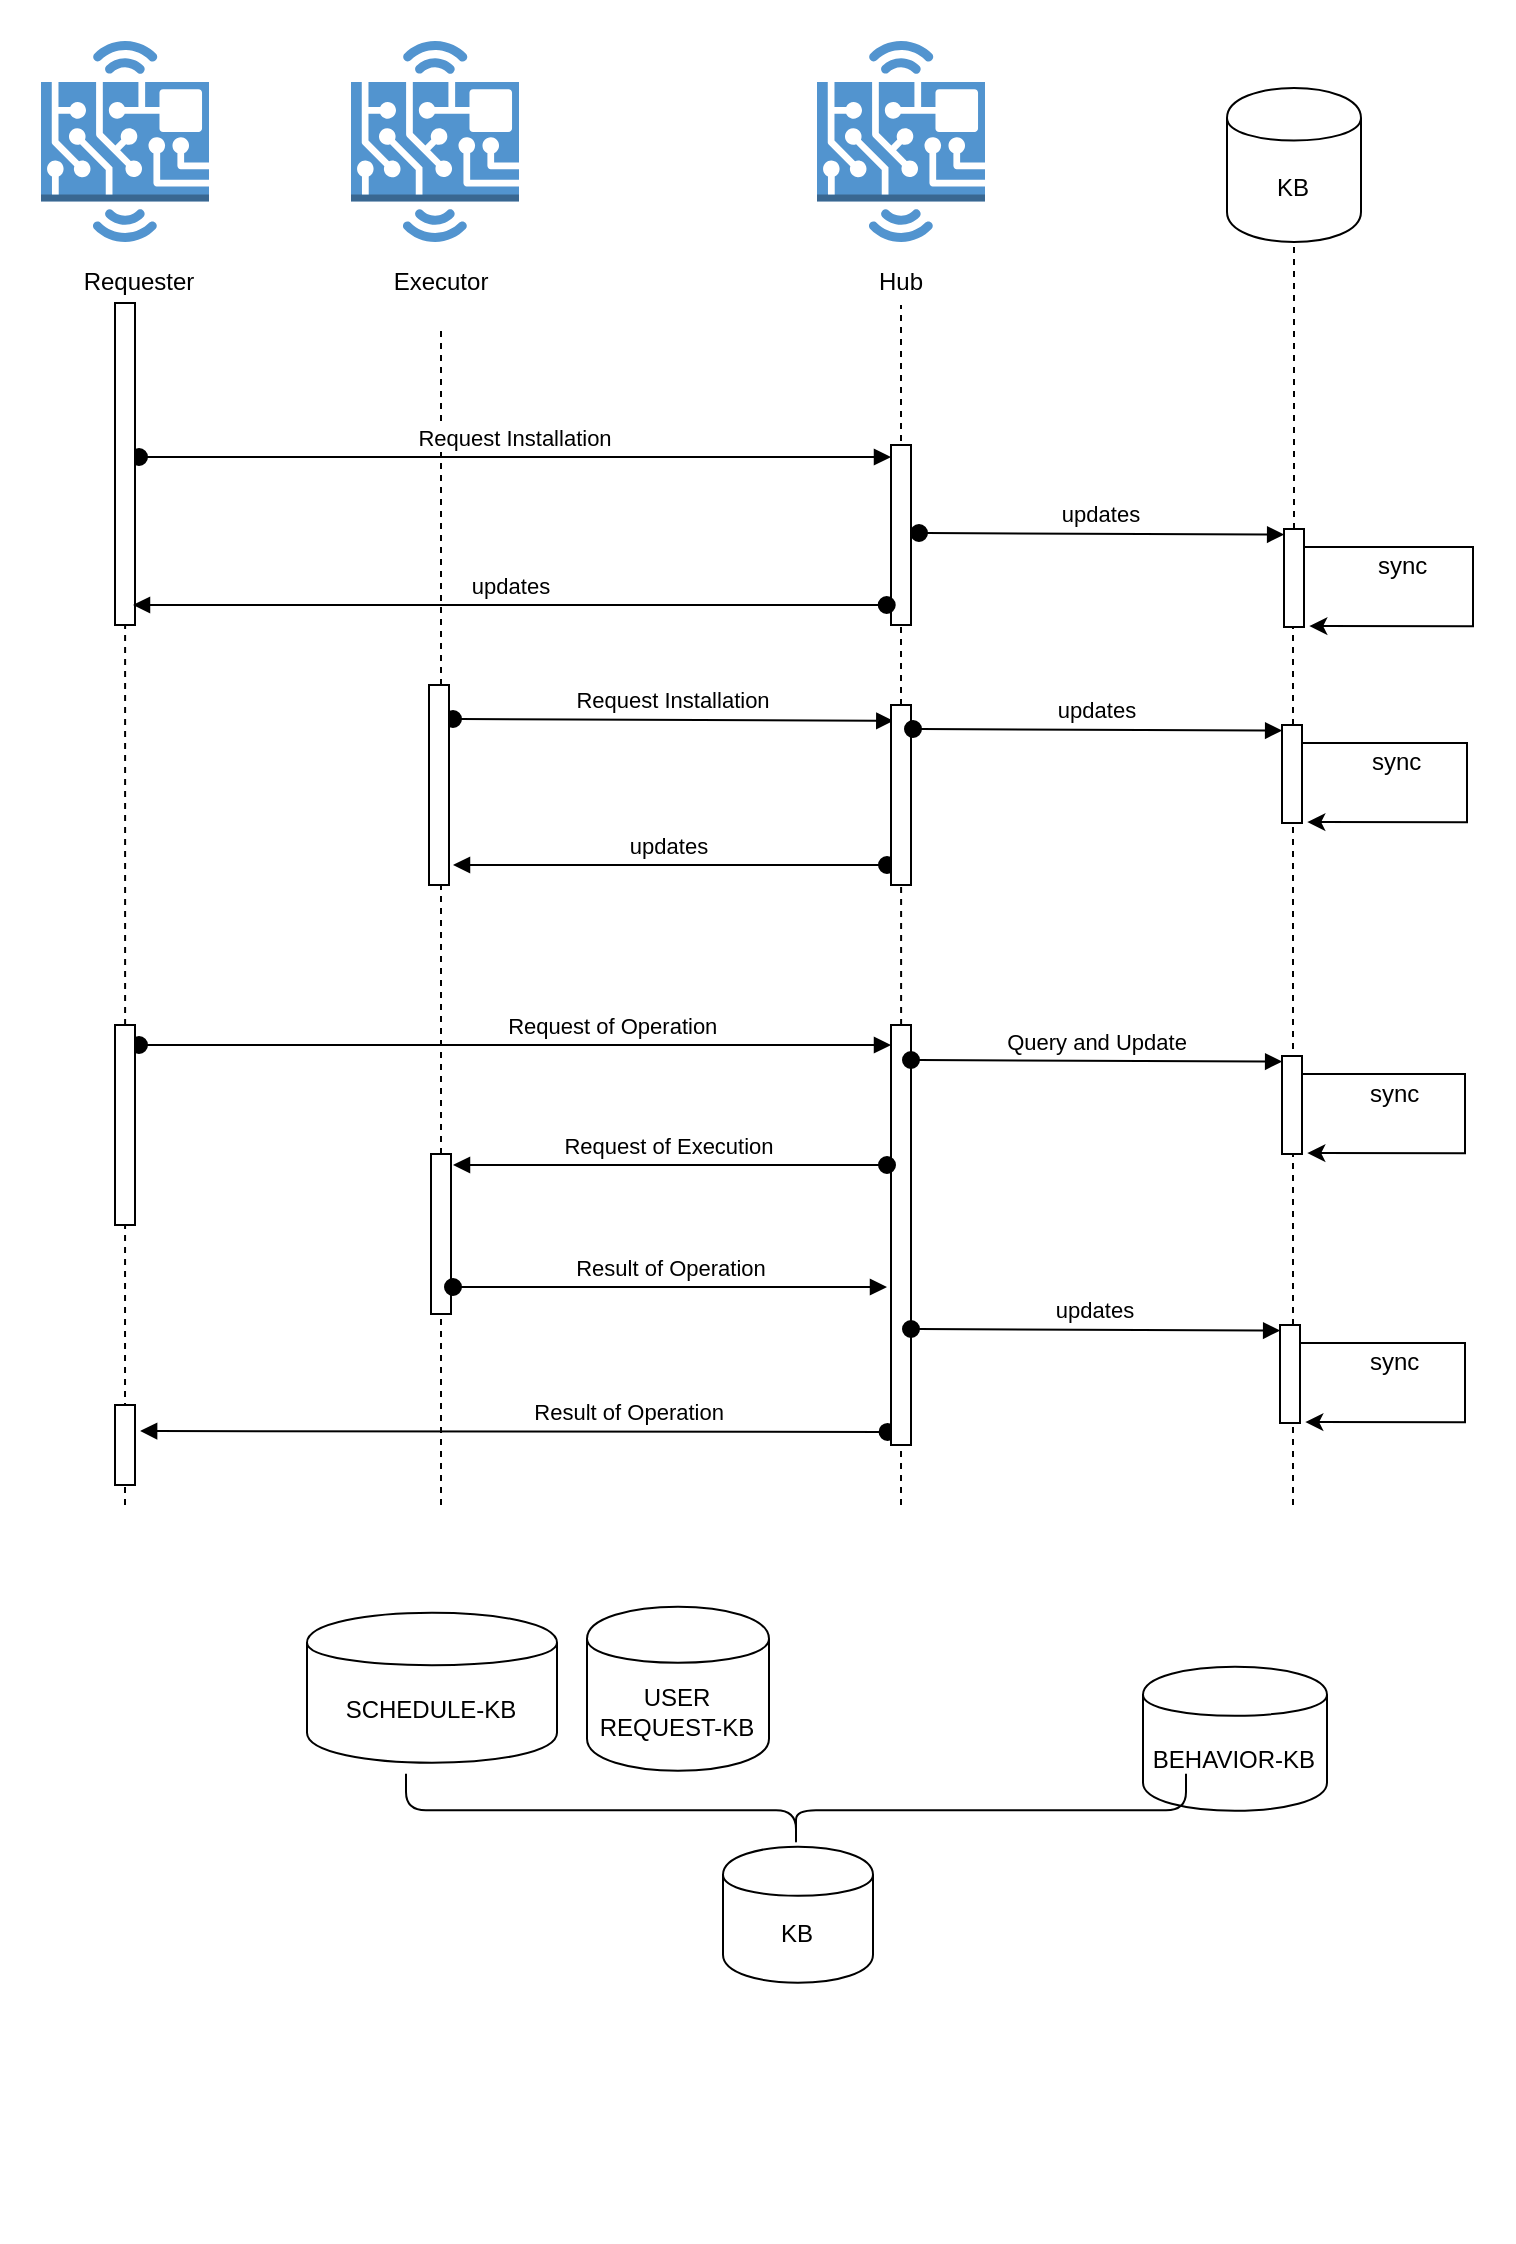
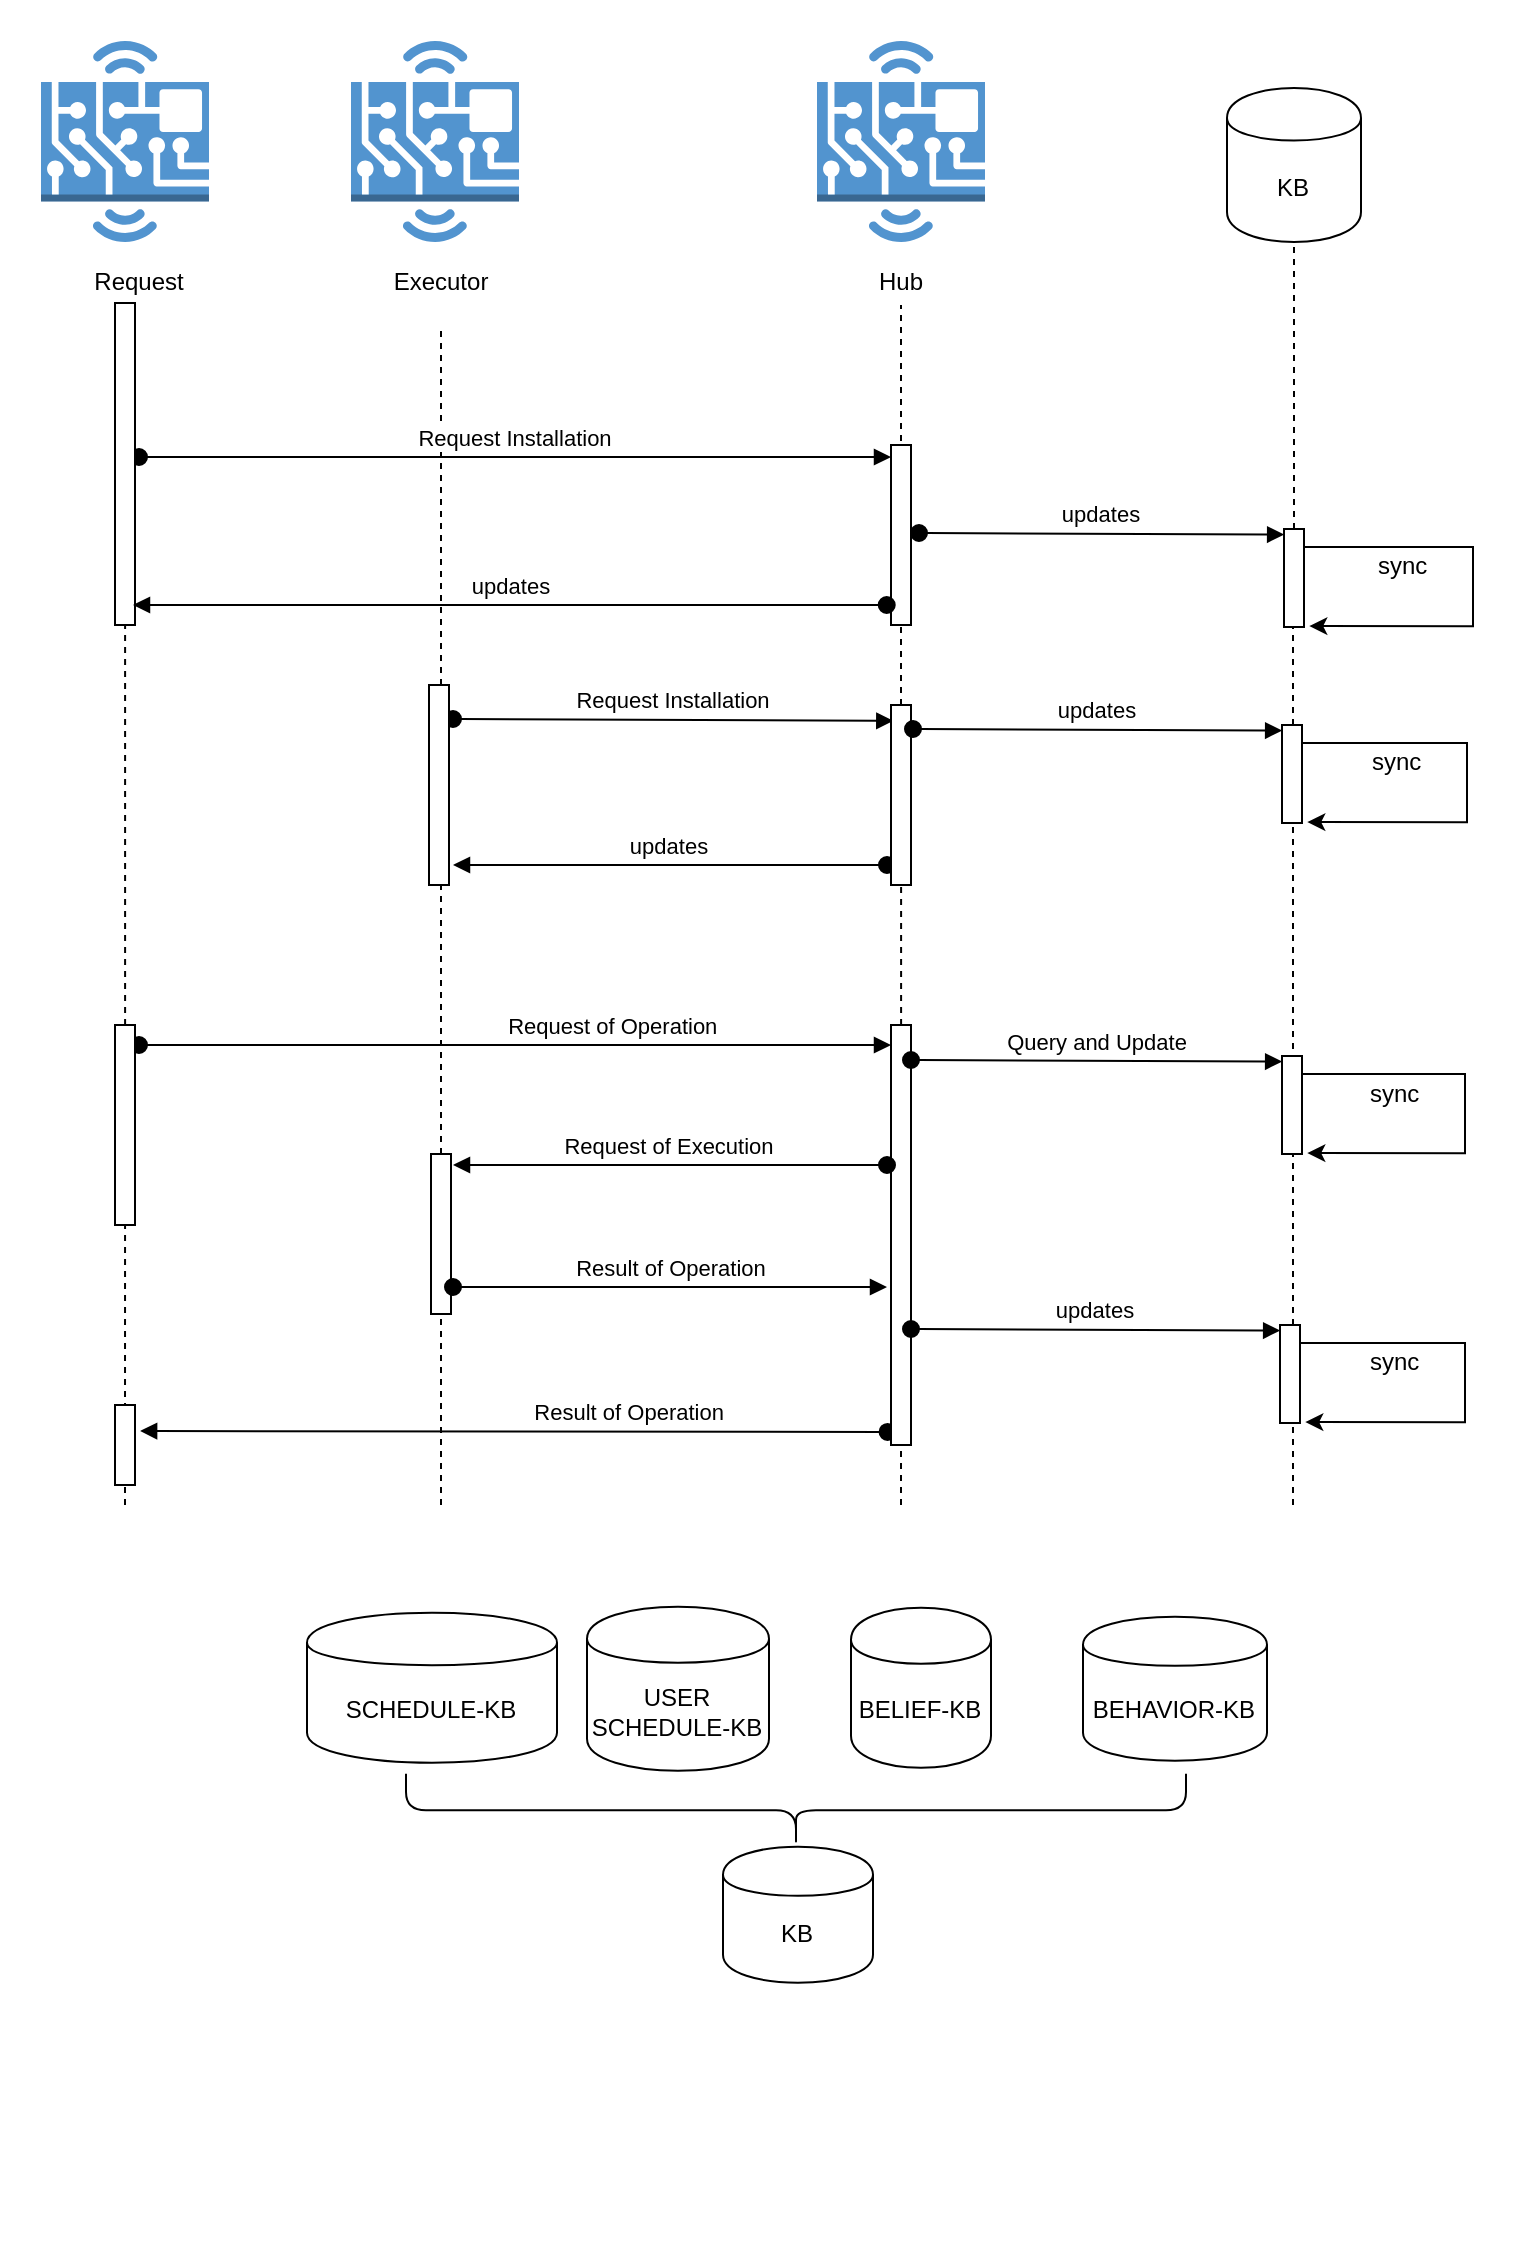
(140, 283) -> (140, 283)
none -> (921, 1688)
(678, 1713) -> (678, 1713)
(1235, 1739) -> (1175, 1689)
